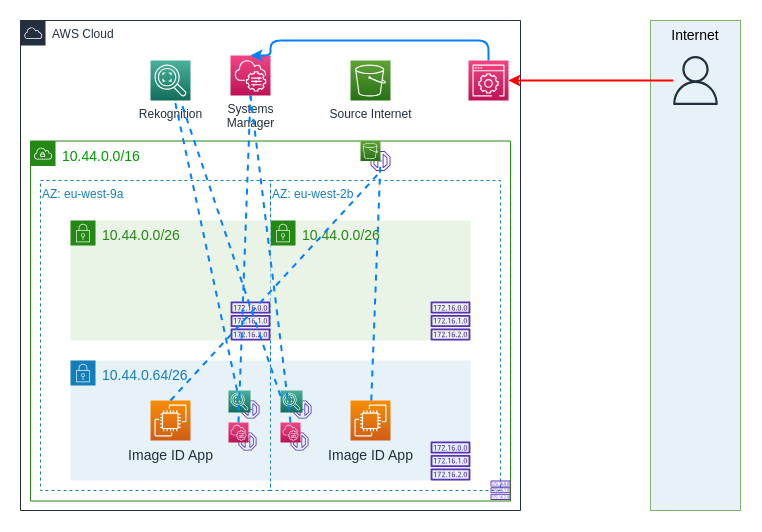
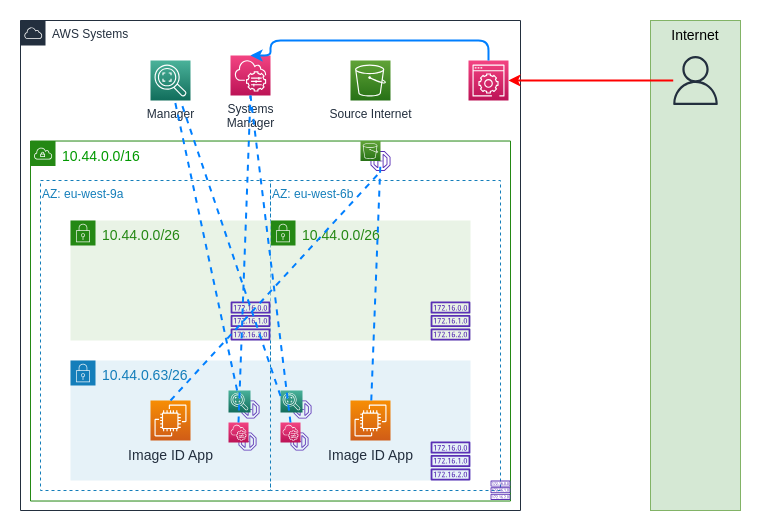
(80, 35) -> (88, 35)
(171, 115) -> (171, 115)
(316, 194) -> (316, 194)
(696, 266) -> (696, 266)
(142, 375) -> (142, 375)
